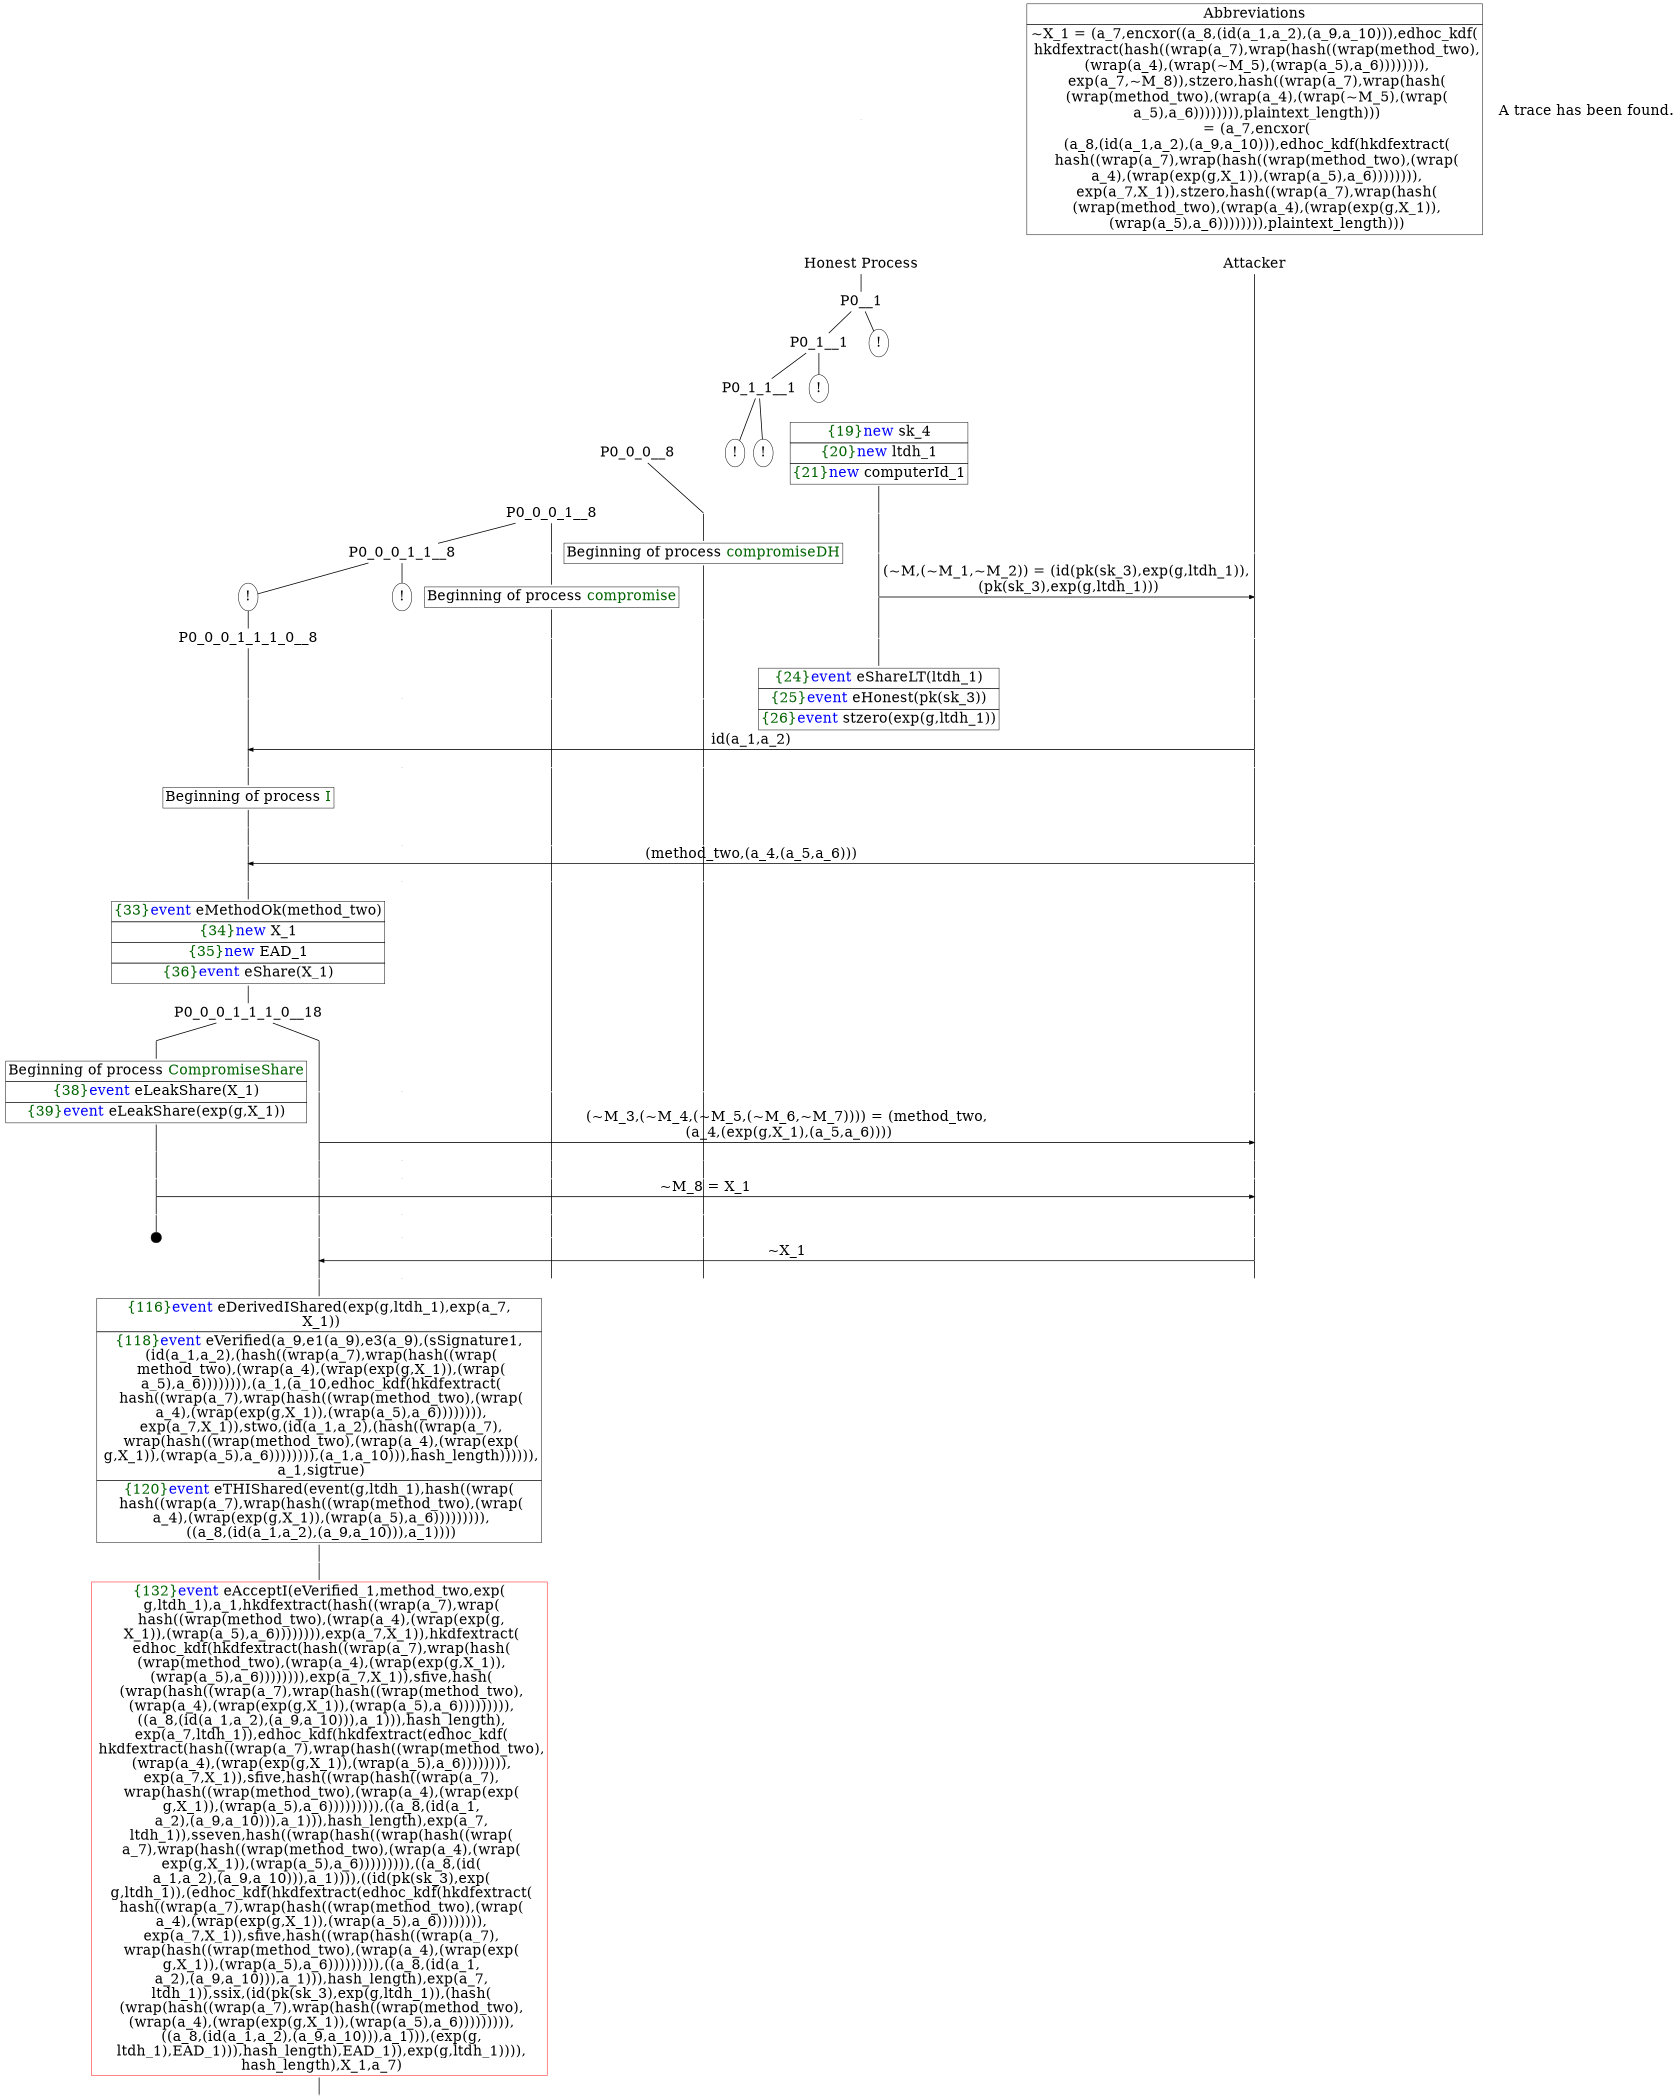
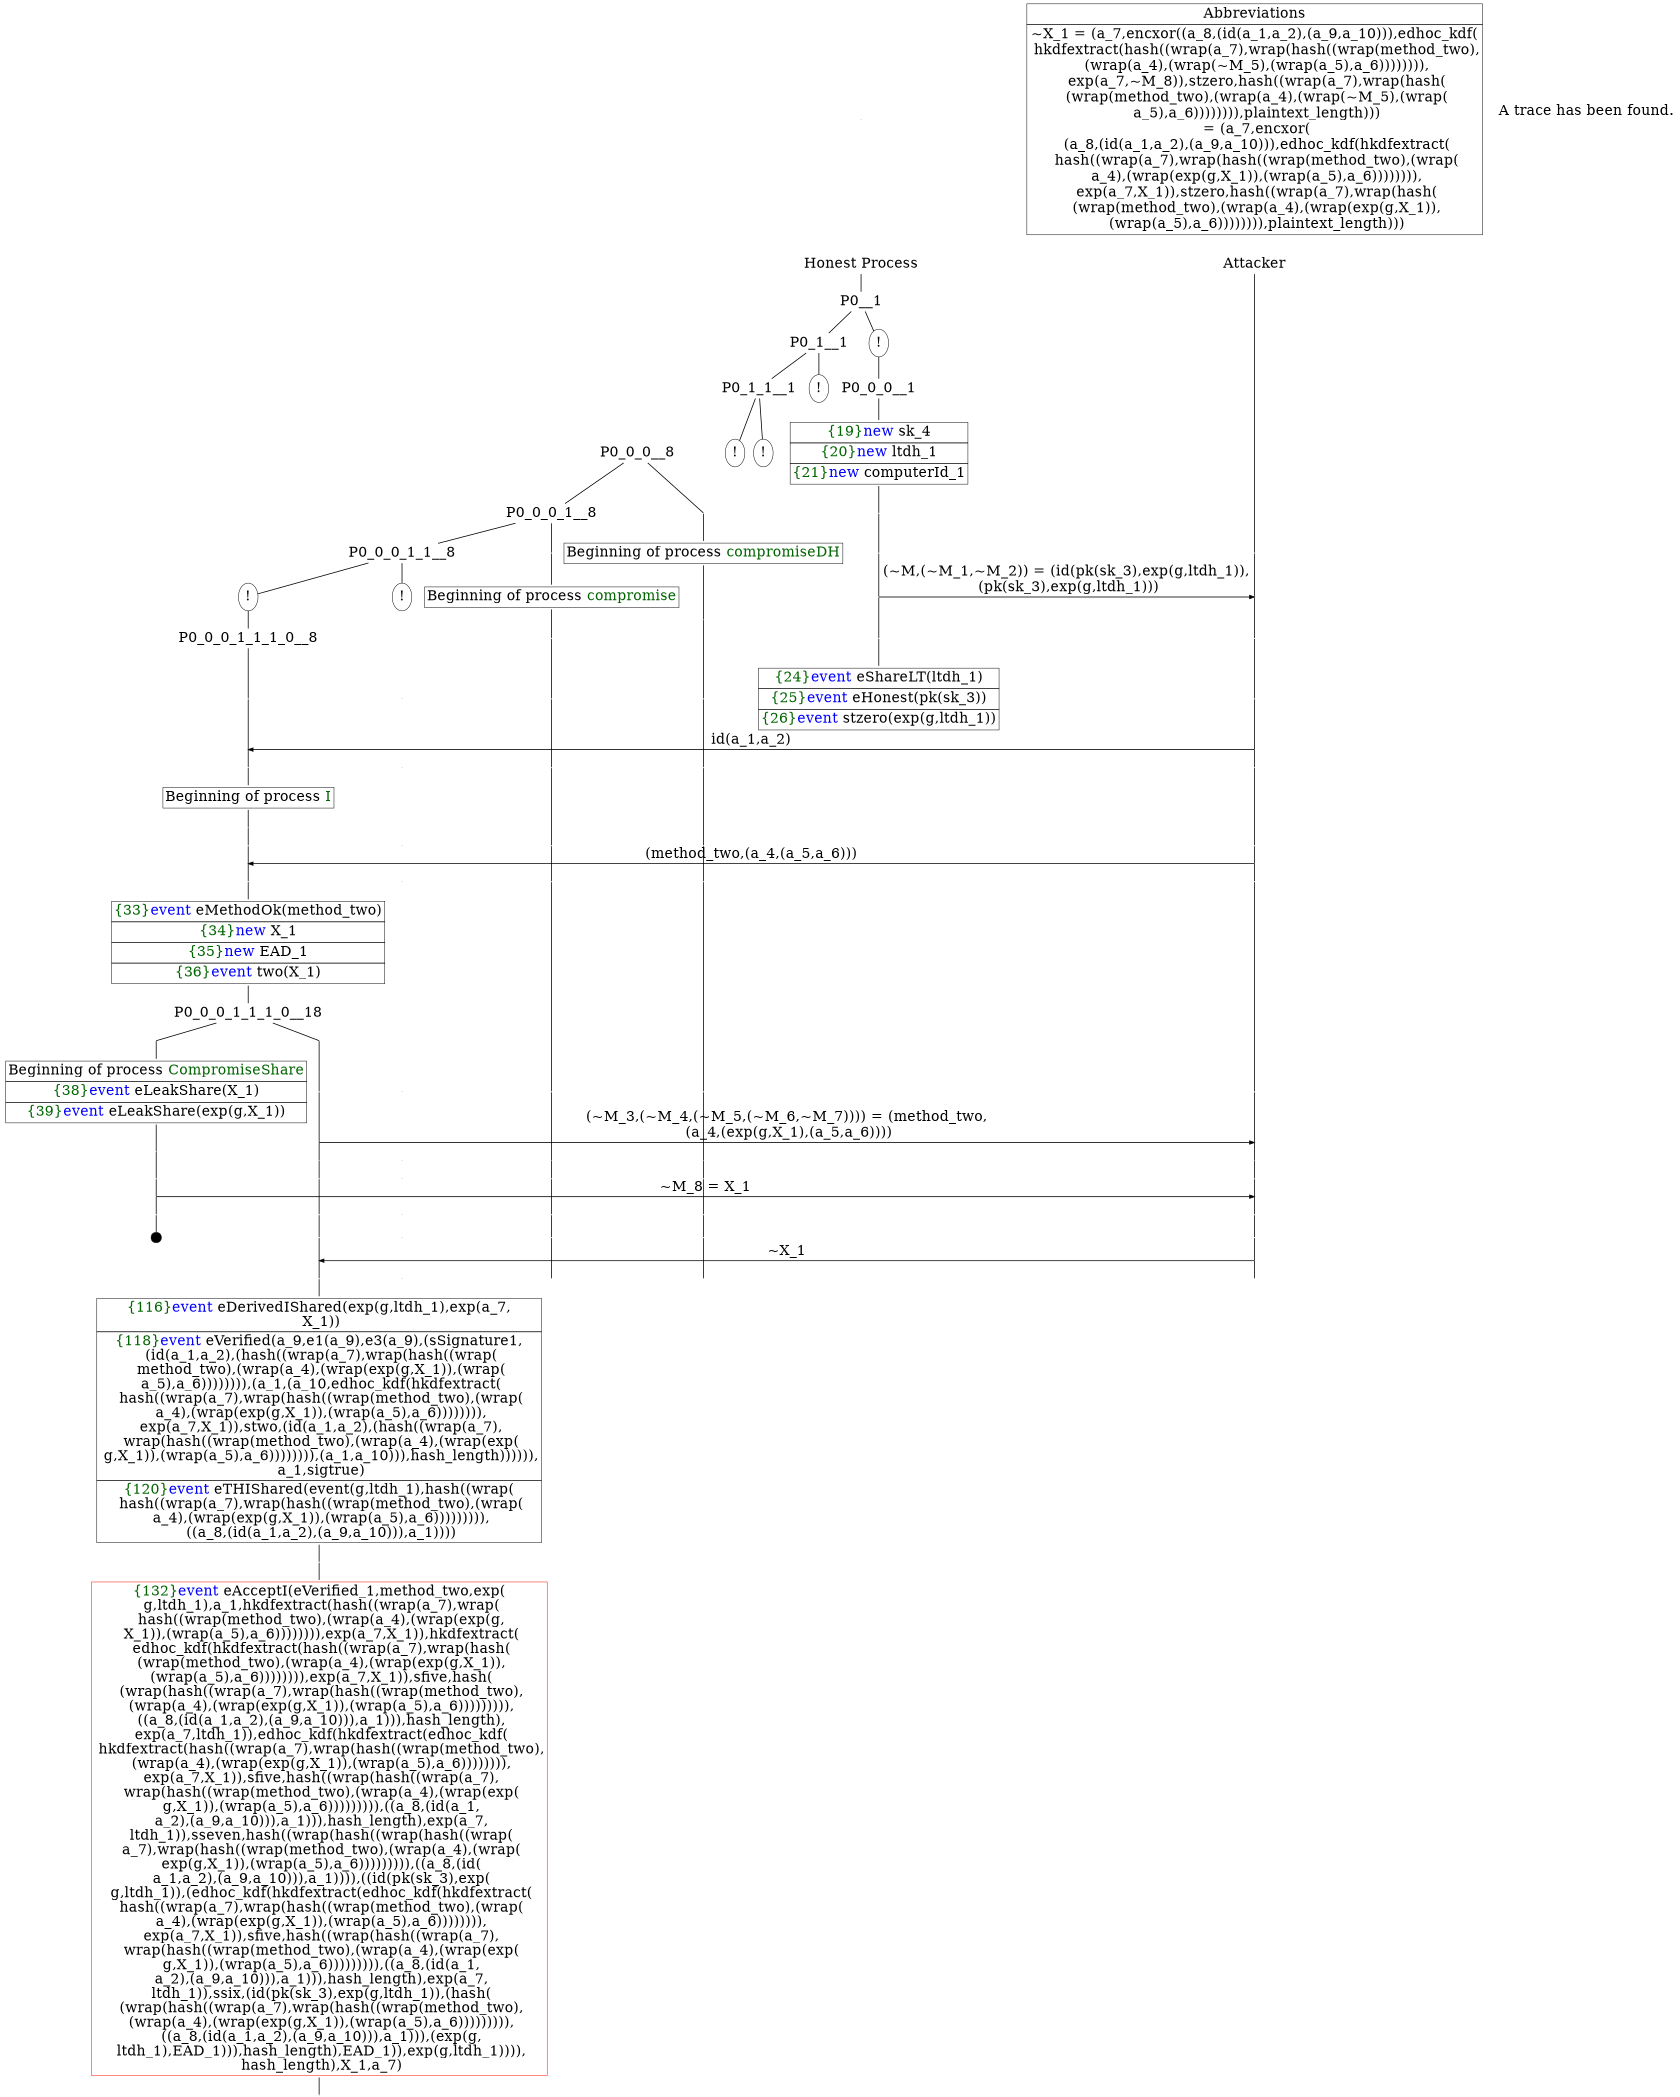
none -> (879, 389)
none -> (594, 483)
(287, 972) -> (287, 972)
